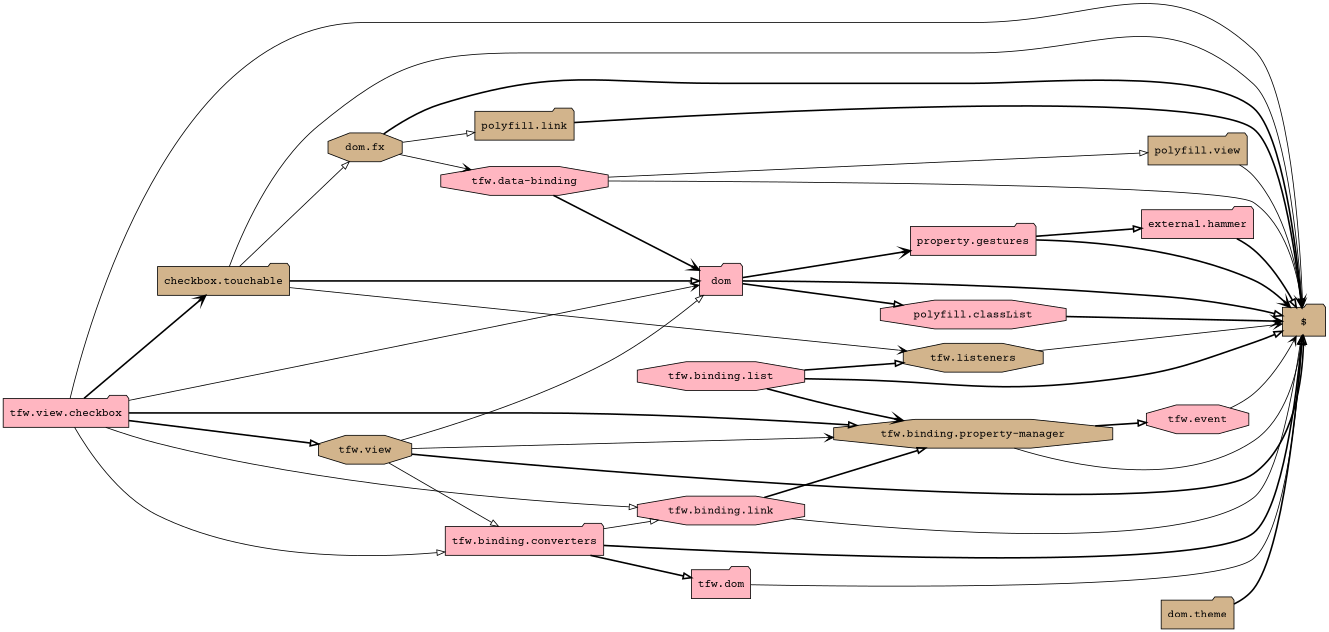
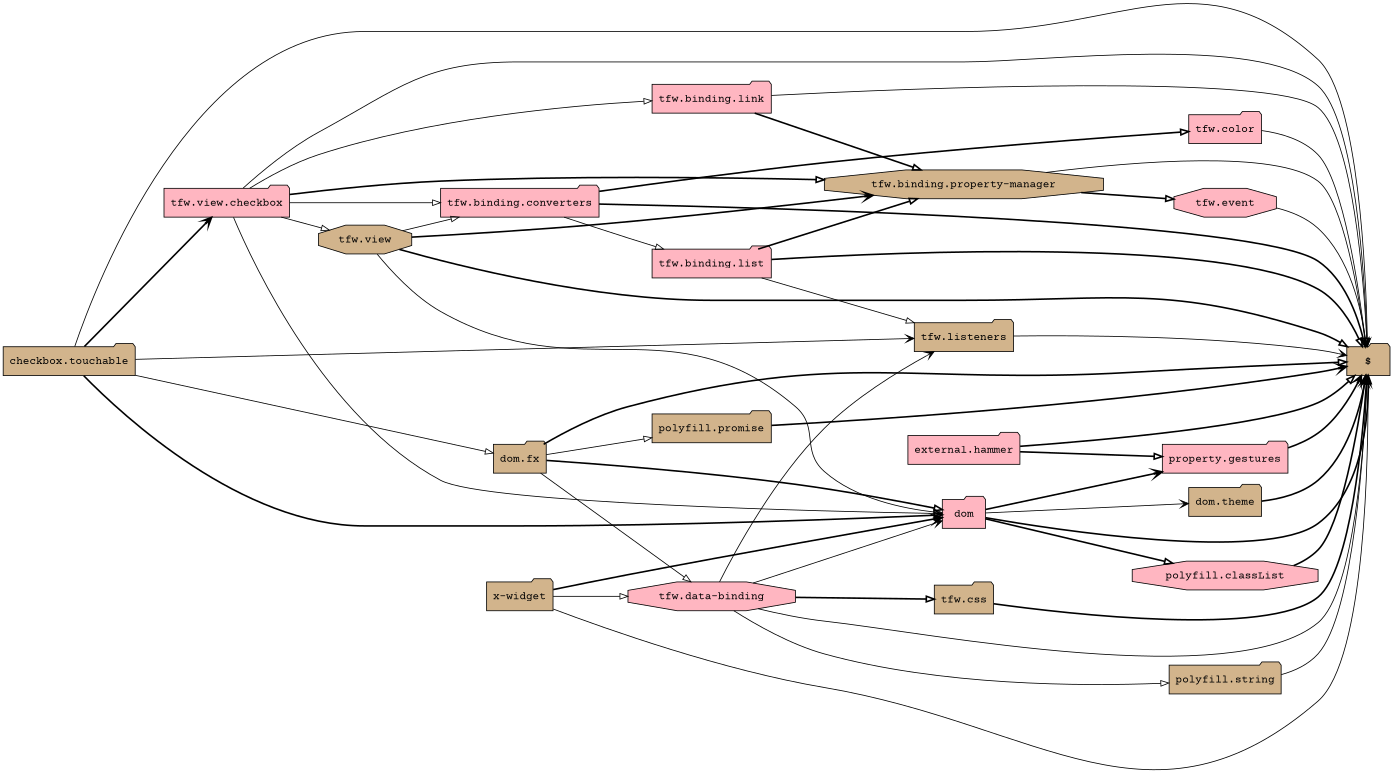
(524, 126) -> (712, 428)
(365, 147) -> (520, 459)
(1198, 151) -> (1225, 680)
(431, 161) -> (605, 520)
(623, 231) -> (844, 553)
(1085, 233) -> (1087, 454)
(142, 350) -> (145, 285)
(973, 358) -> (964, 337)
(850, 367) -> (820, 295)
(721, 376) -> (712, 264)
(831, 405) -> (834, 225)
(220, 432) -> (301, 223)
(619, 443) -> (639, 221)
none -> (804, 451)
none -> (741, 478)
none -> (1083, 508)
(721, 511) -> (712, 99)
(627, 525) -> (610, 232)
(721, 584) -> (1225, 129)
none -> (520, 596)
none -> (964, 600)
